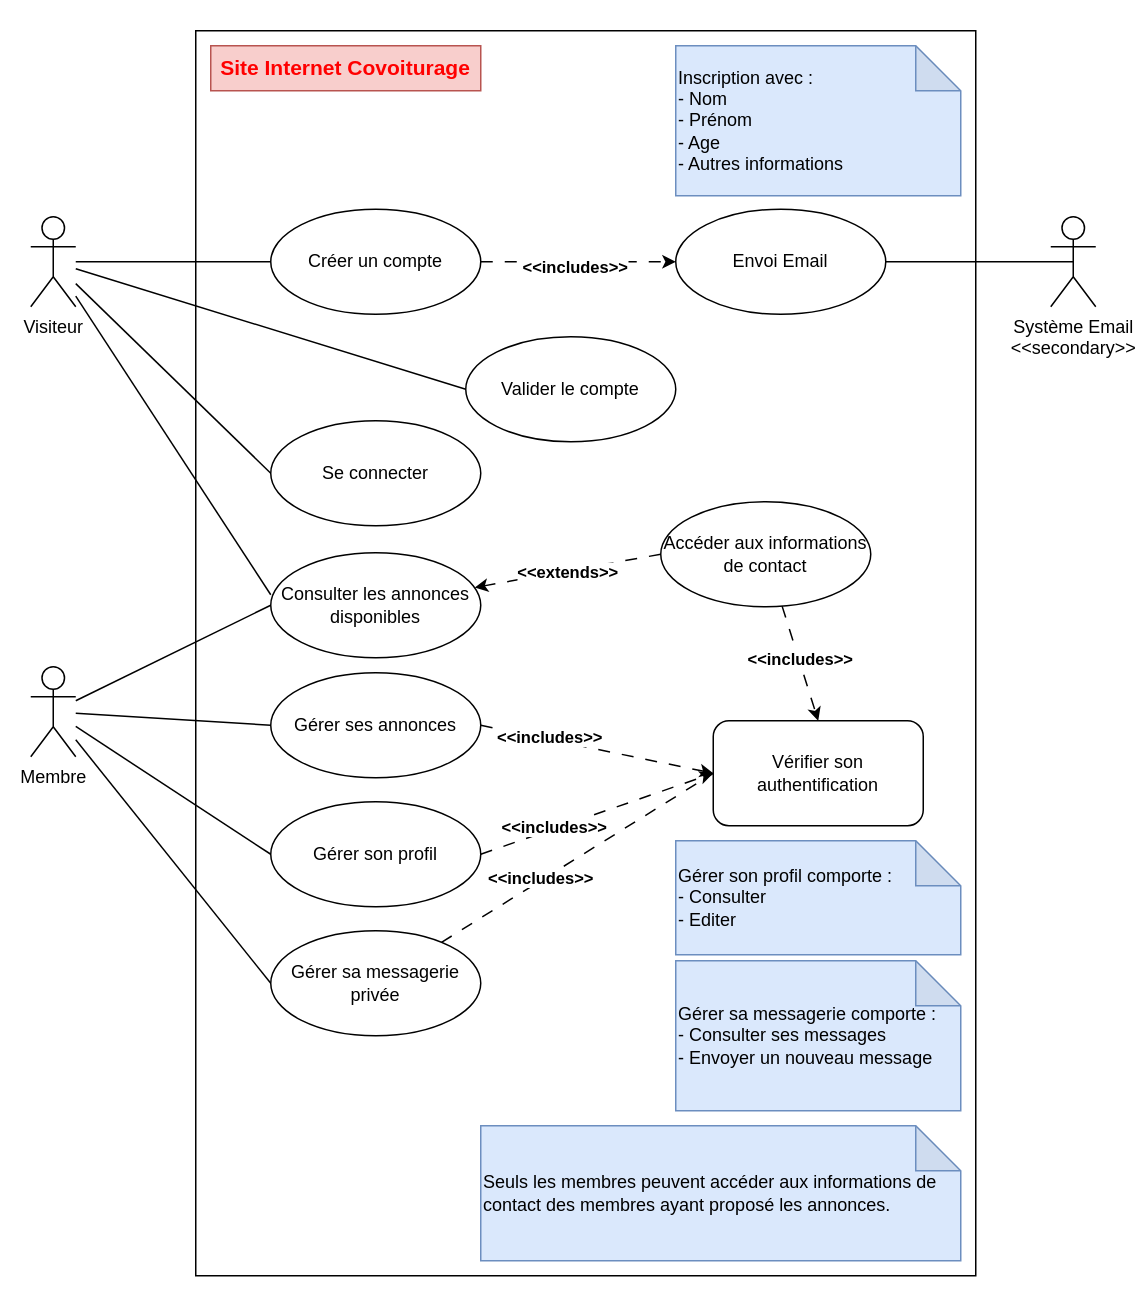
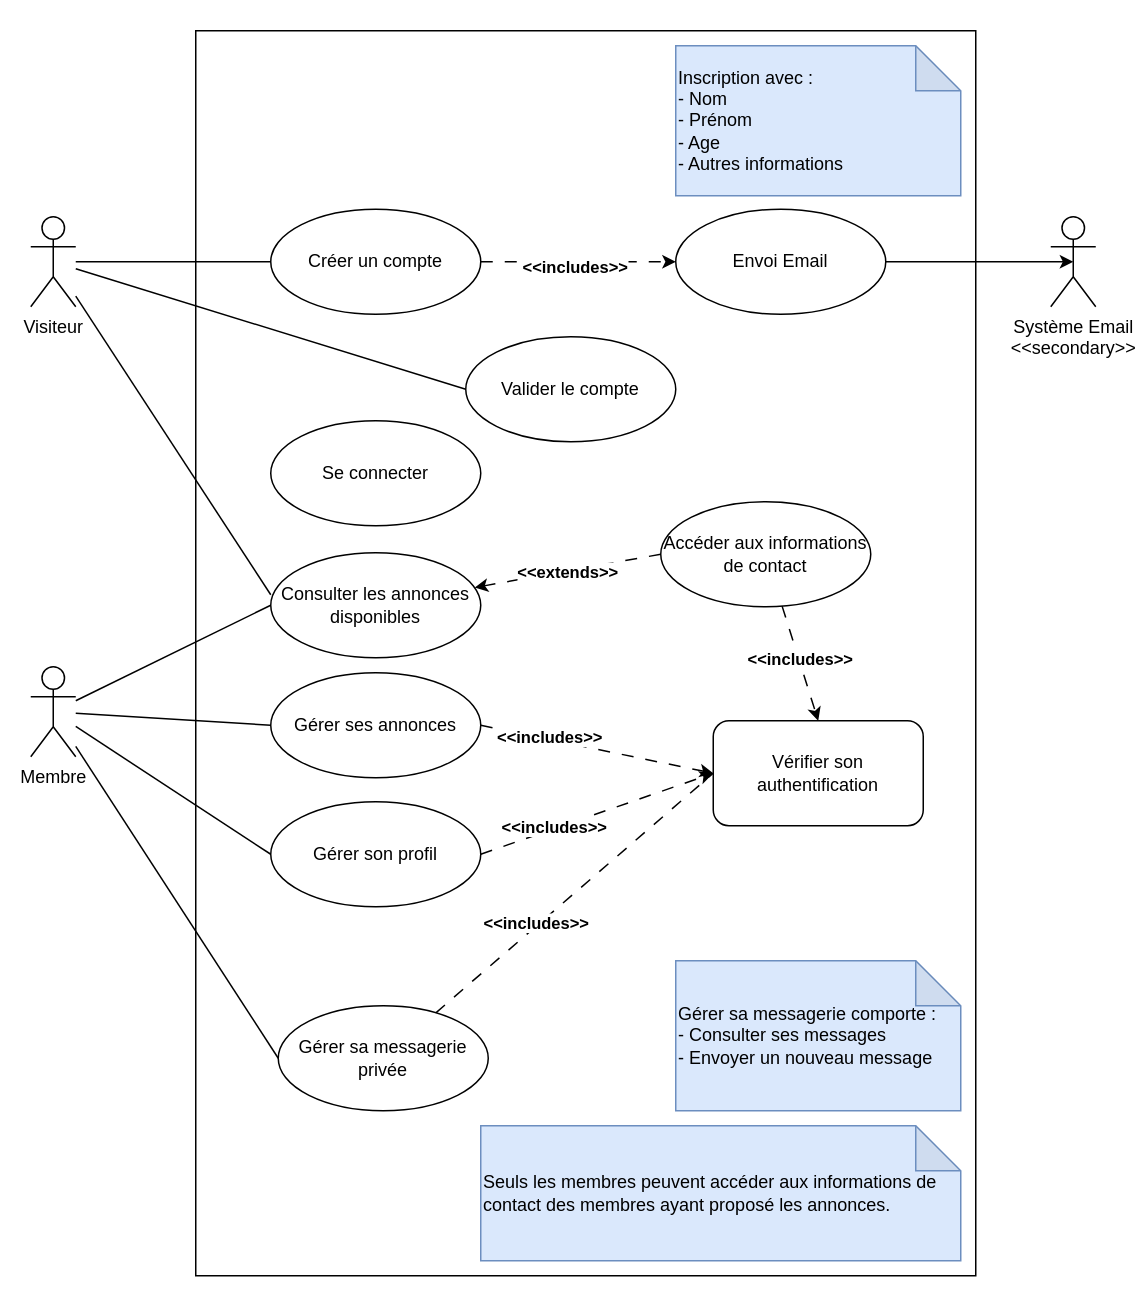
(346, 68) -> none
(1065, 262) -> (1062, 262)
(173, 378) -> none
(818, 898) -> none
(376, 983) -> (383, 1058)
